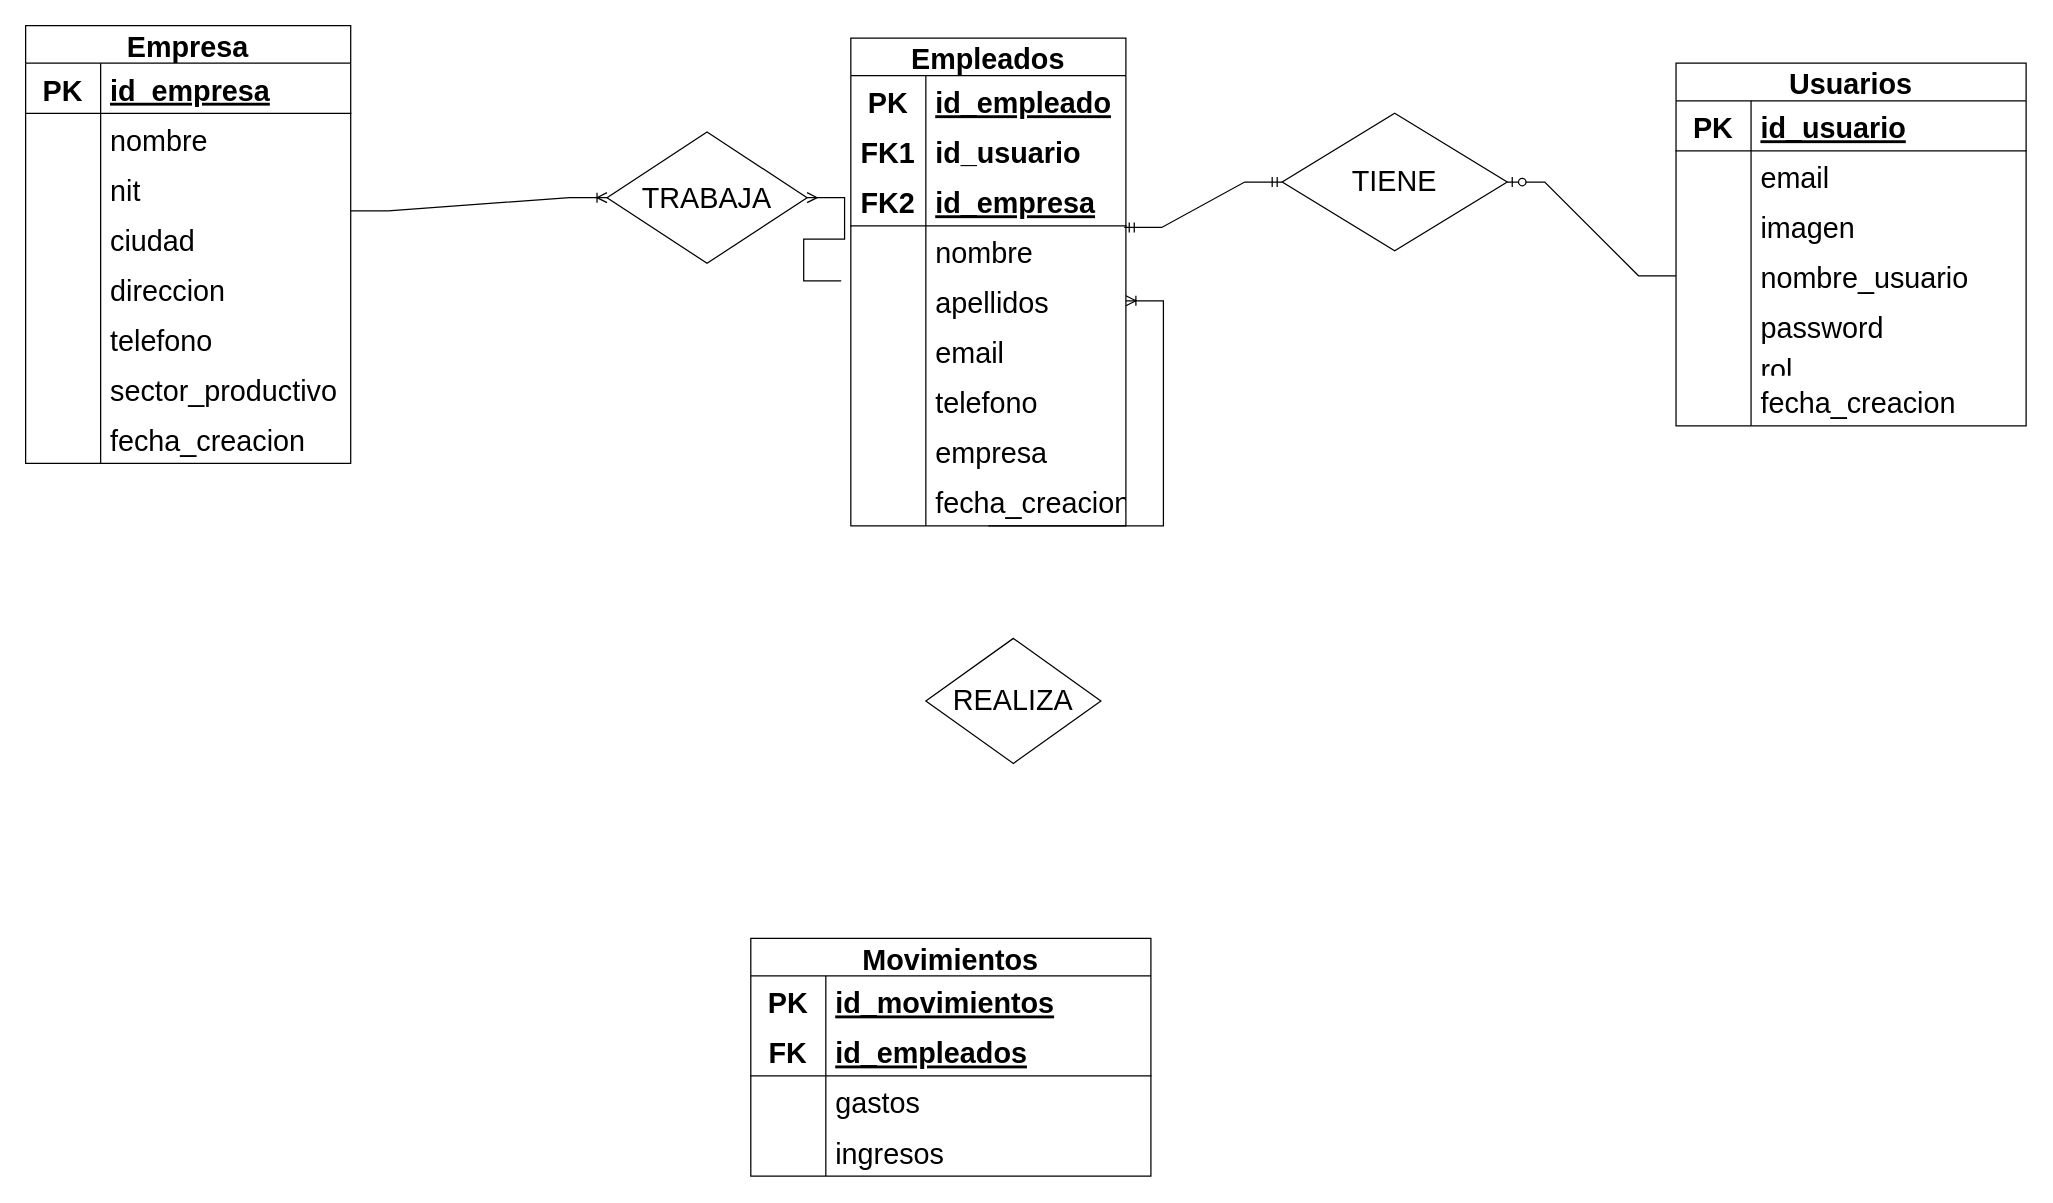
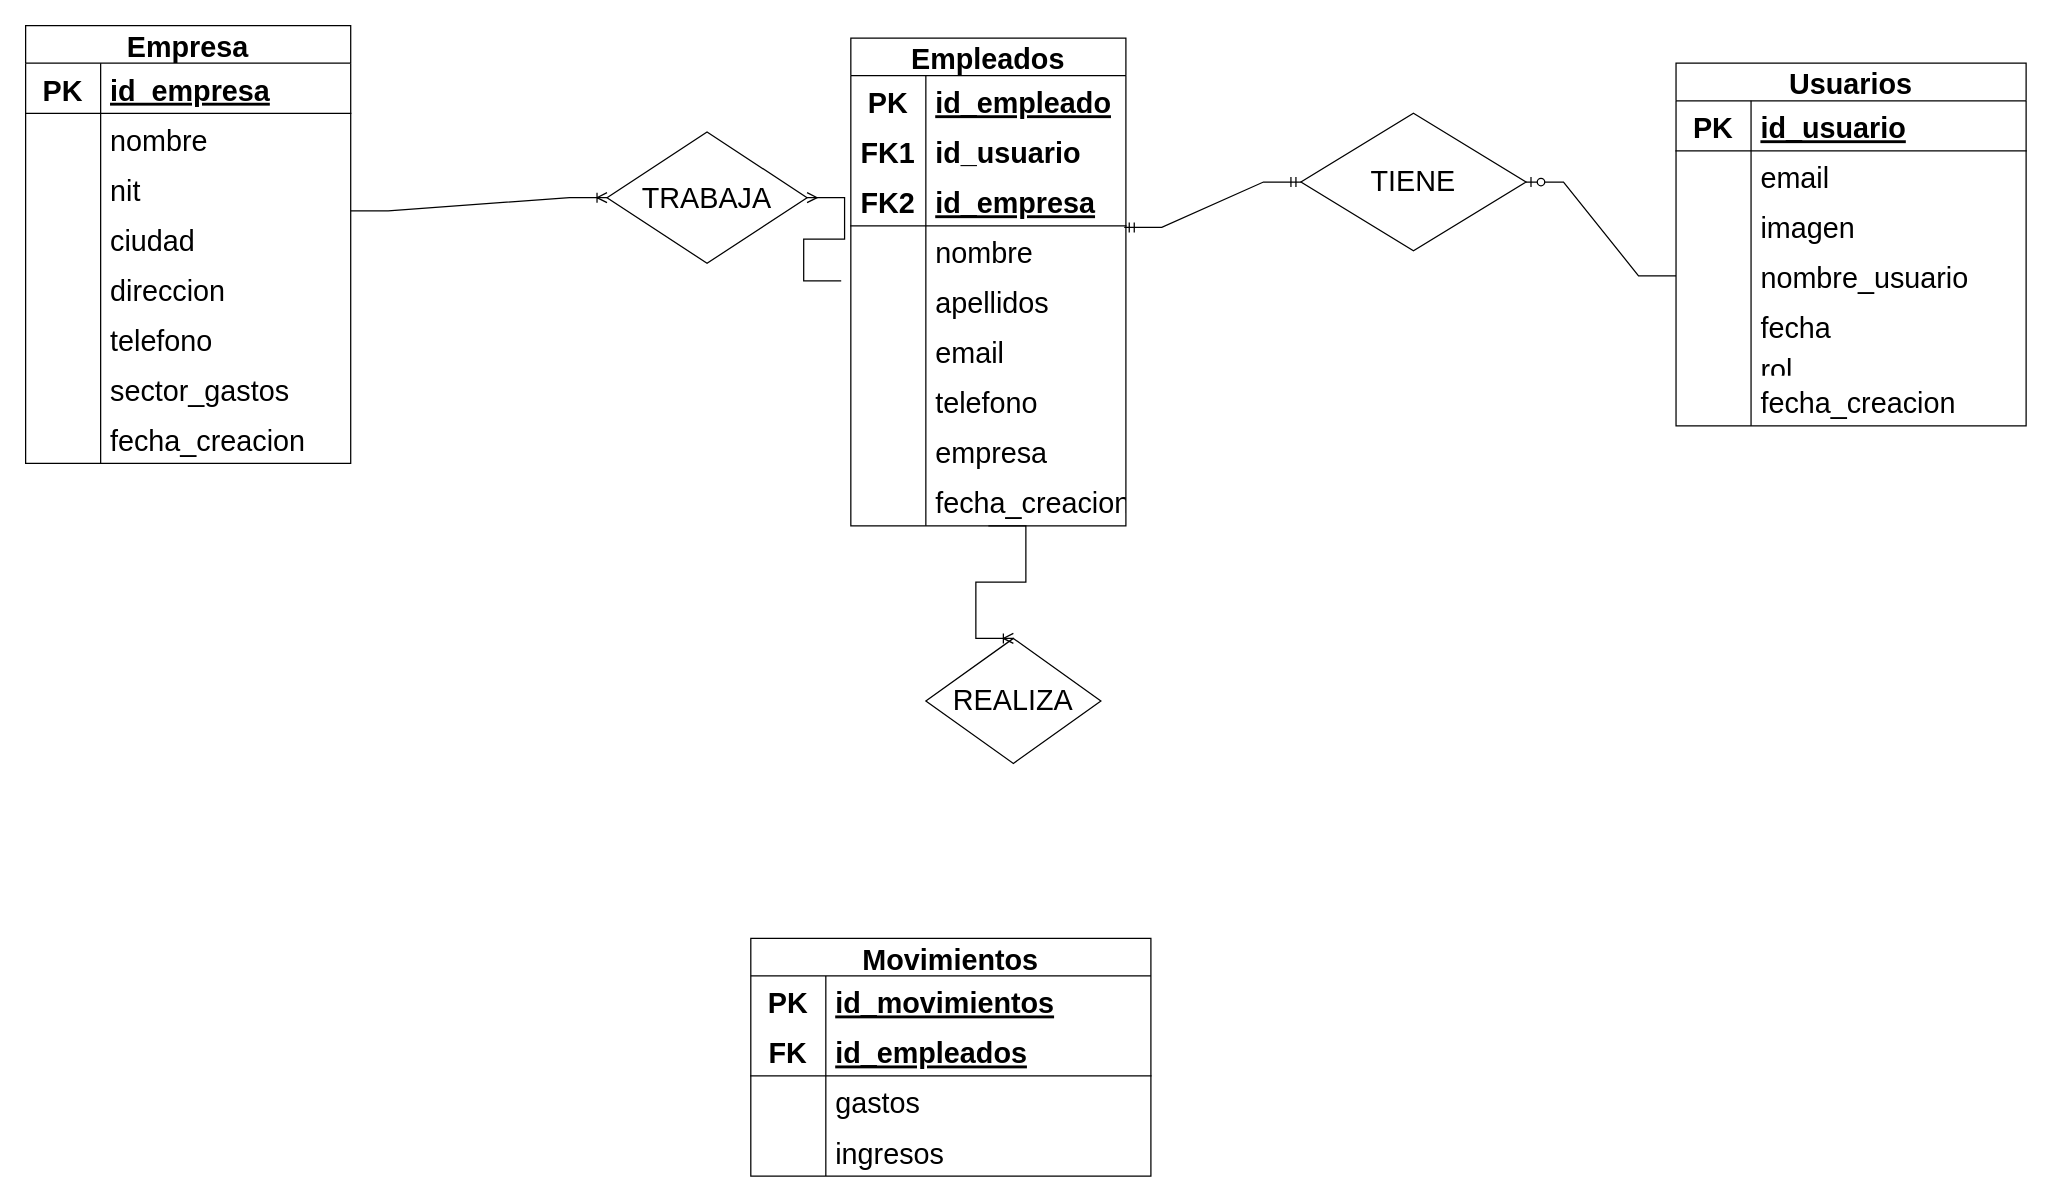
(1394, 182) -> (1413, 182)
(1824, 329) -> (1800, 329)
(243, 391) -> (215, 391)
(1163, 415) -> (982, 582)
